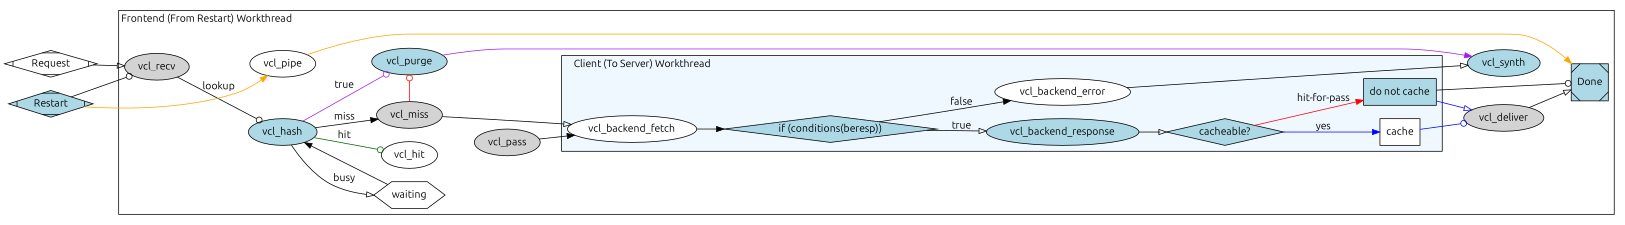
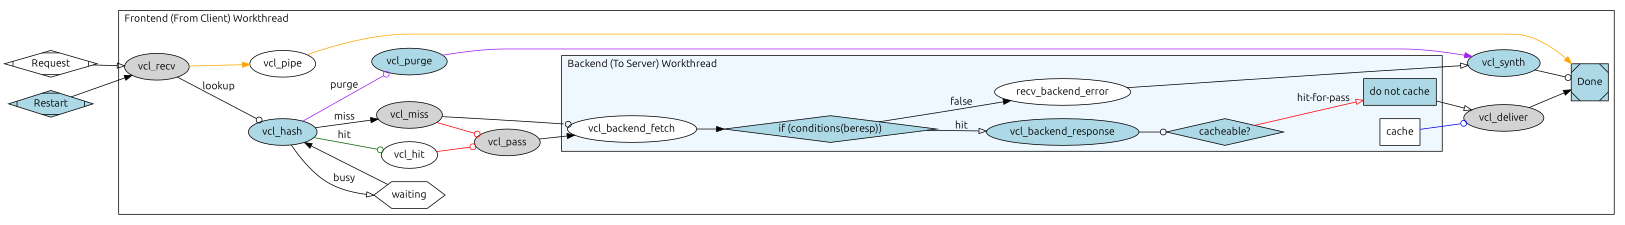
(207, 19) -> (207, 19)
(642, 64) -> (642, 64)
(344, 85) -> (344, 85)
(99, 87) -> (99, 87)
(1501, 87) -> (1550, 73)
(409, 91) -> (455, 128)
(1063, 92) -> (1063, 92)
(1547, 100) -> (1547, 100)
(175, 105) -> (216, 65)
(1450, 105) -> (1450, 105)
(1305, 114) -> (1305, 114)
(503, 120) -> (503, 120)
(962, 126) -> (962, 126)
(1150, 132) -> (1150, 132)
(1328, 132) -> none
none -> (453, 149)
